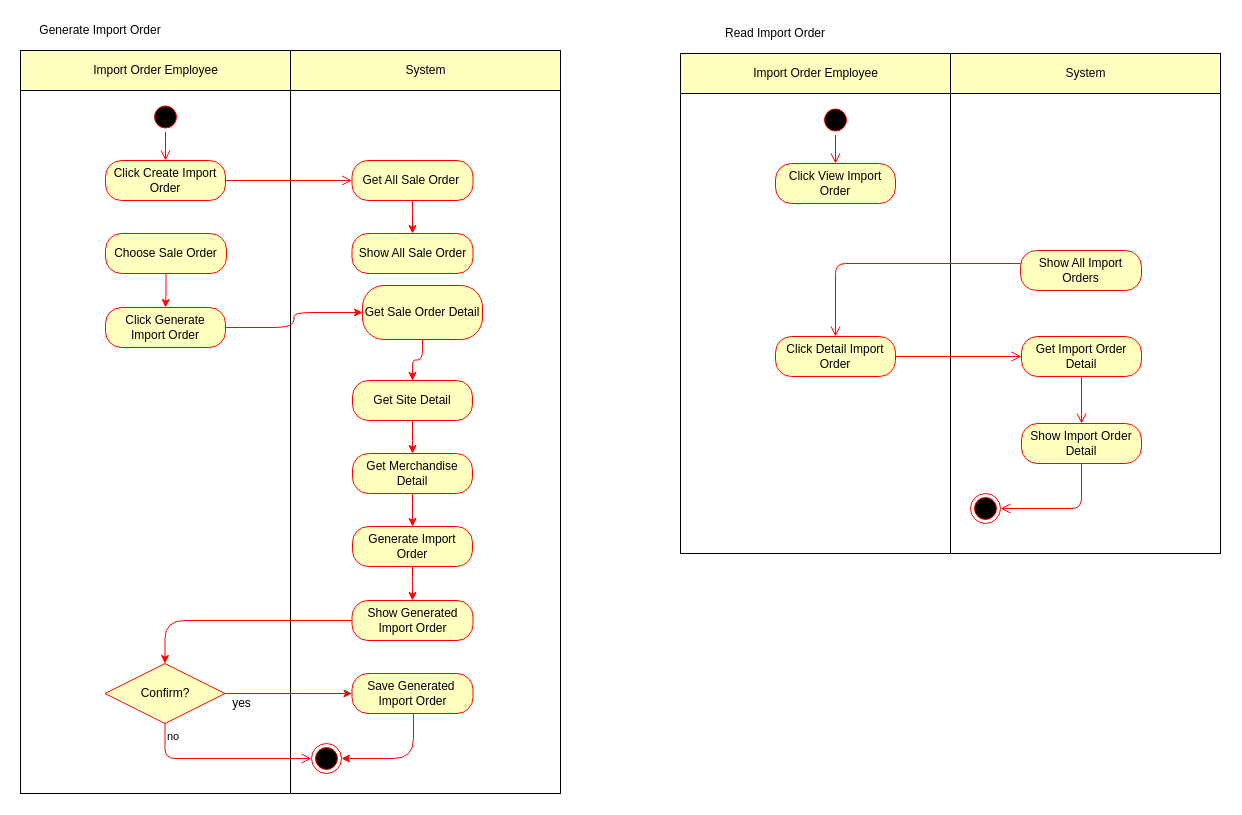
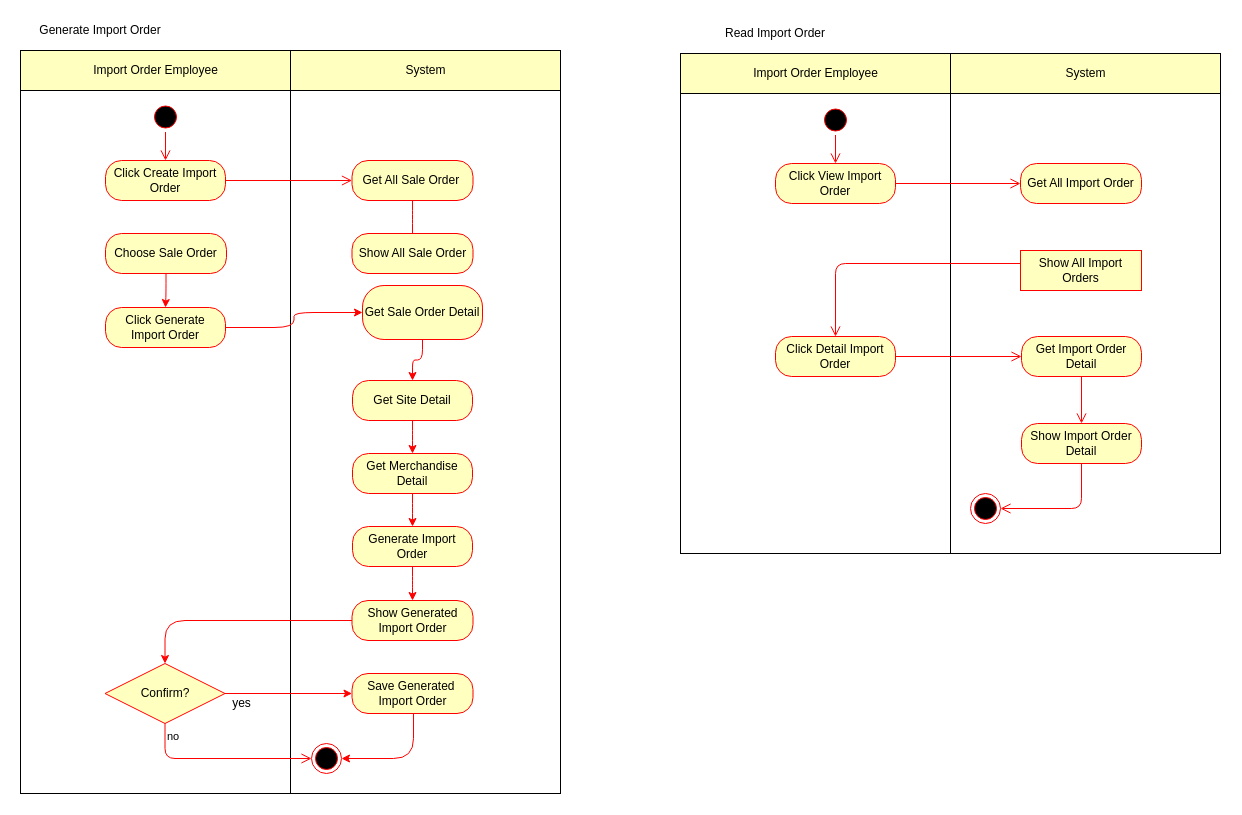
none -> (957, 184)
none -> (1081, 184)
(413, 225) -> (413, 228)
(1081, 271) -> (1081, 271)
